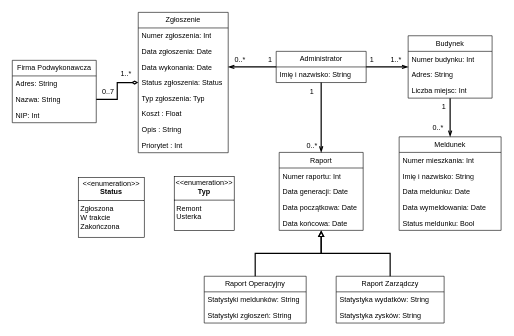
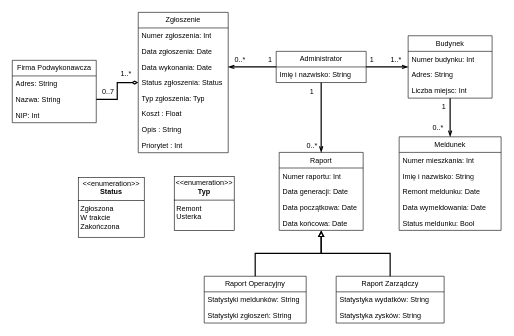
(437, 192) -> (441, 192)
